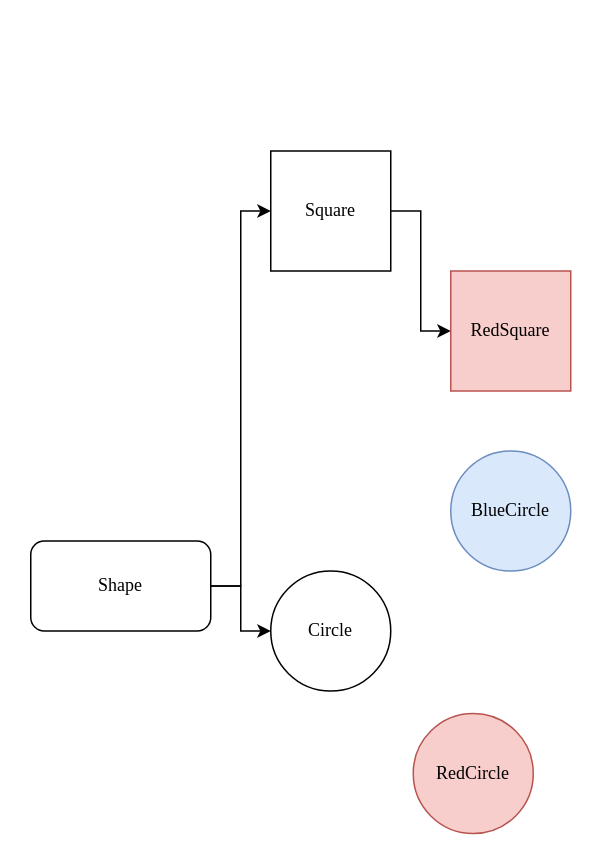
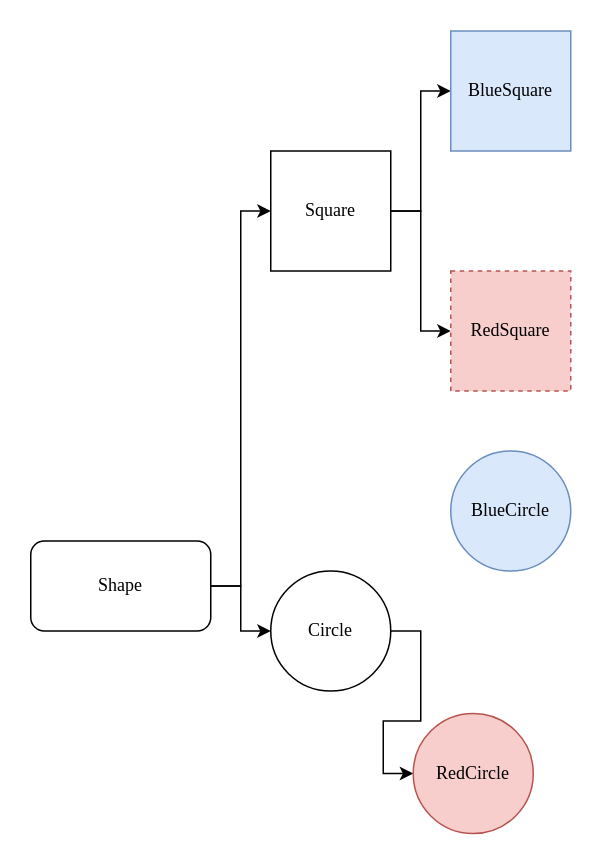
none -> (511, 91)
none -> (421, 140)
(511, 331) -> (511, 331)
none -> (421, 715)
